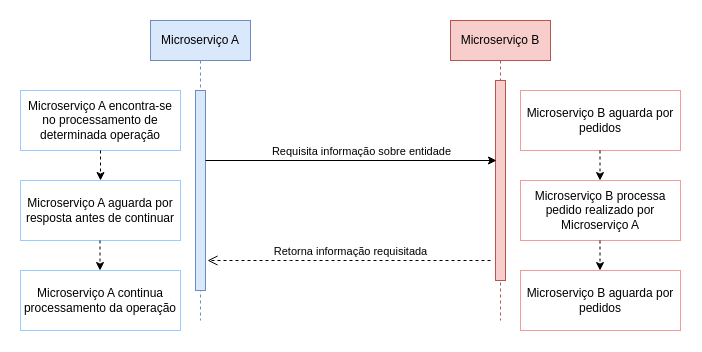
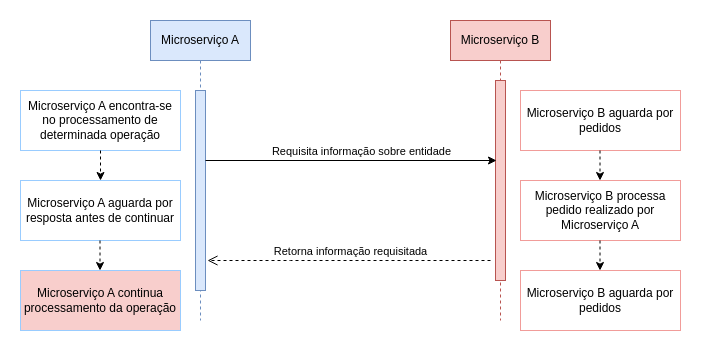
(101, 301) -> (101, 301)
